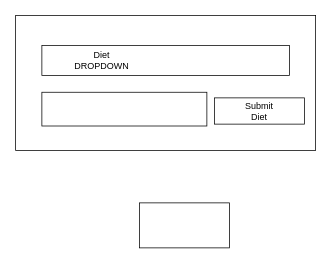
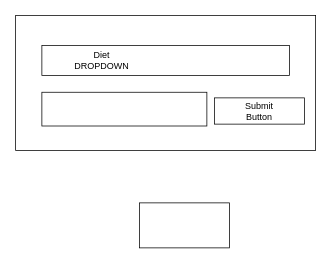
(259, 111) -> (259, 111)
